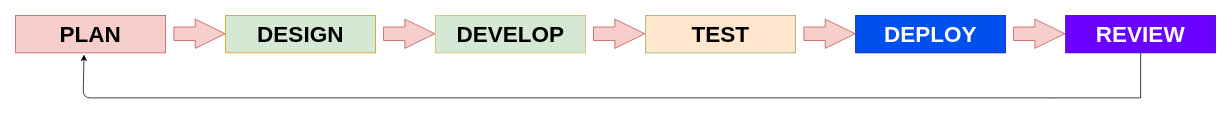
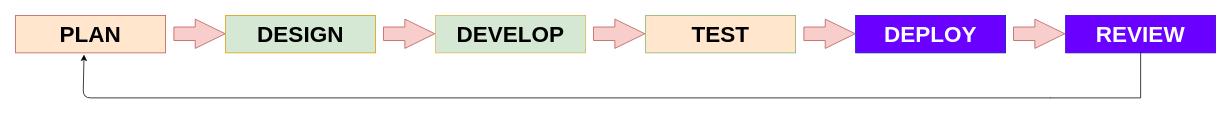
(90, 34) -> (90, 34)
(930, 34) -> (930, 34)
